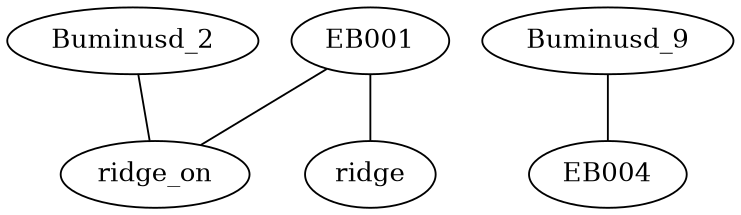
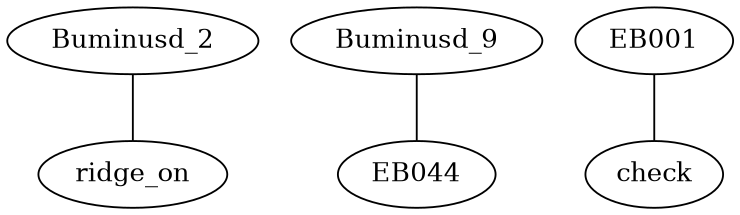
(264, 107) -> none
(370, 174) -> (654, 174)
(608, 174) -> (417, 174)
